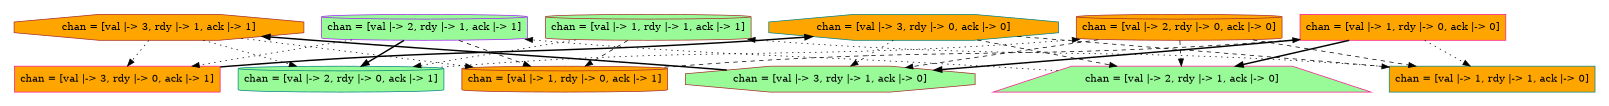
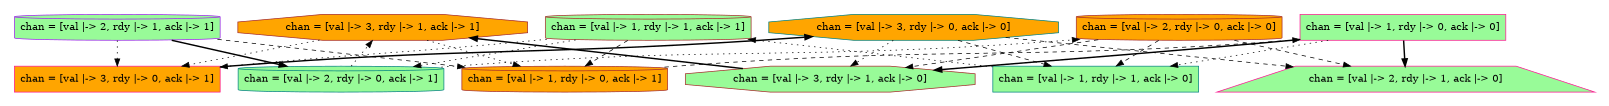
(1403, 27) -> (1403, 27)
none -> (427, 50)
(246, 52) -> (360, 56)
(874, 60) -> none
(1492, 79) -> (1096, 79)
